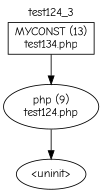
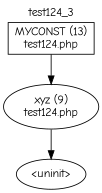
(51, 38) -> (51, 38)
(51, 107) -> (51, 107)
